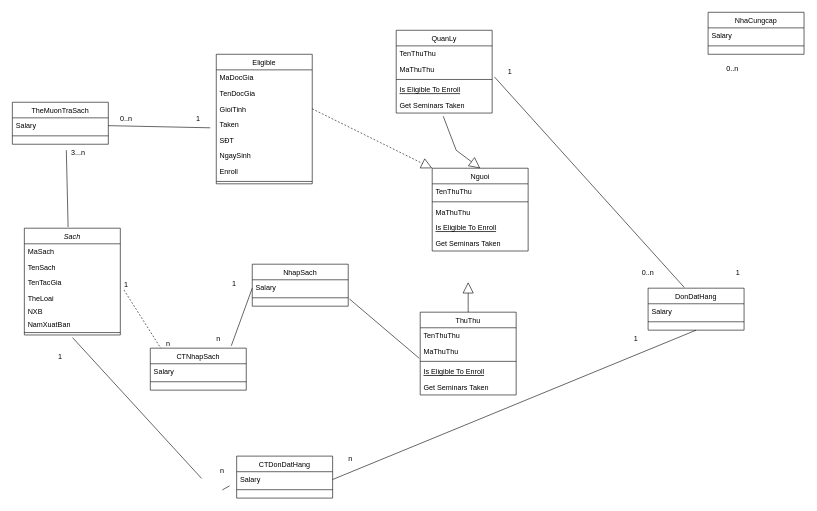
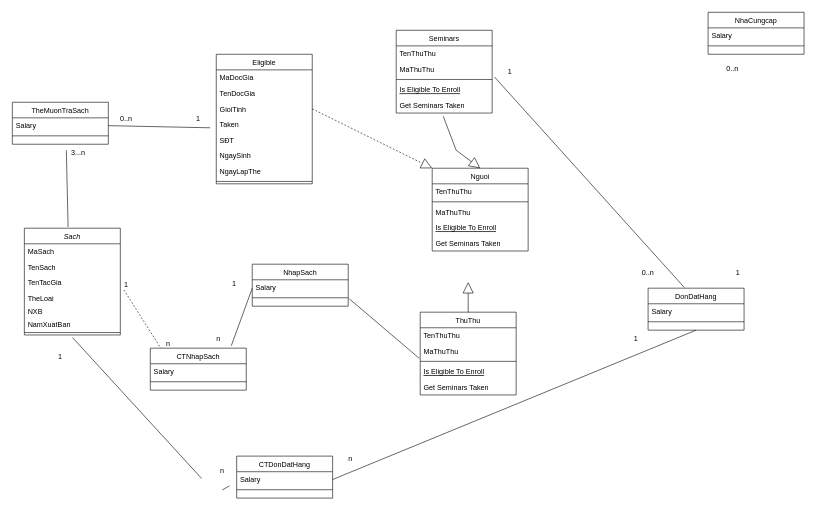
(444, 38) -> (444, 38)
(230, 172) -> (240, 172)
